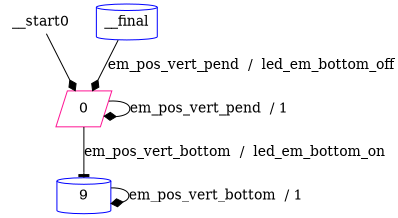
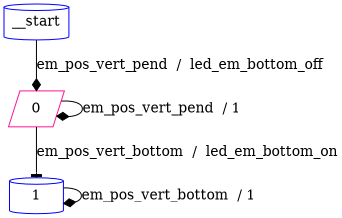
(41, 22) -> none
(127, 22) -> (36, 22)
(84, 196) -> (36, 196)
